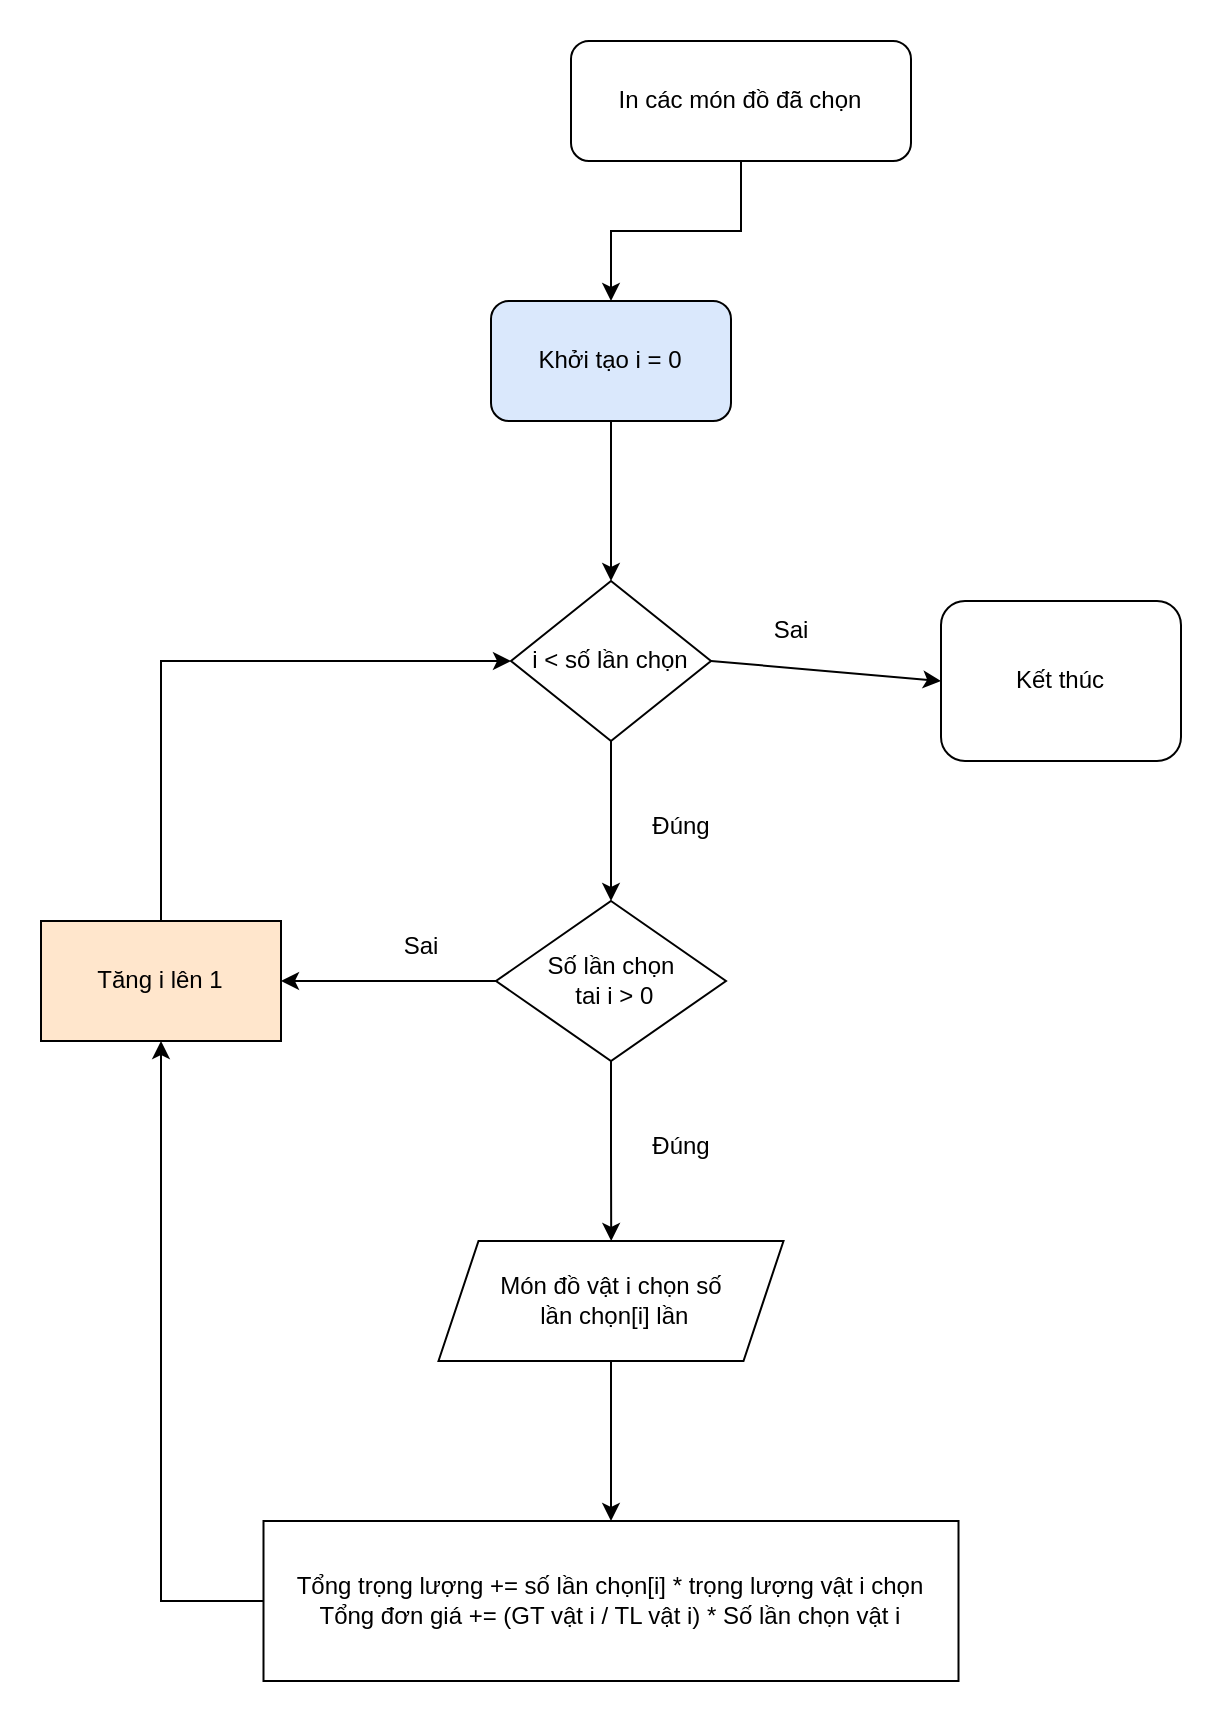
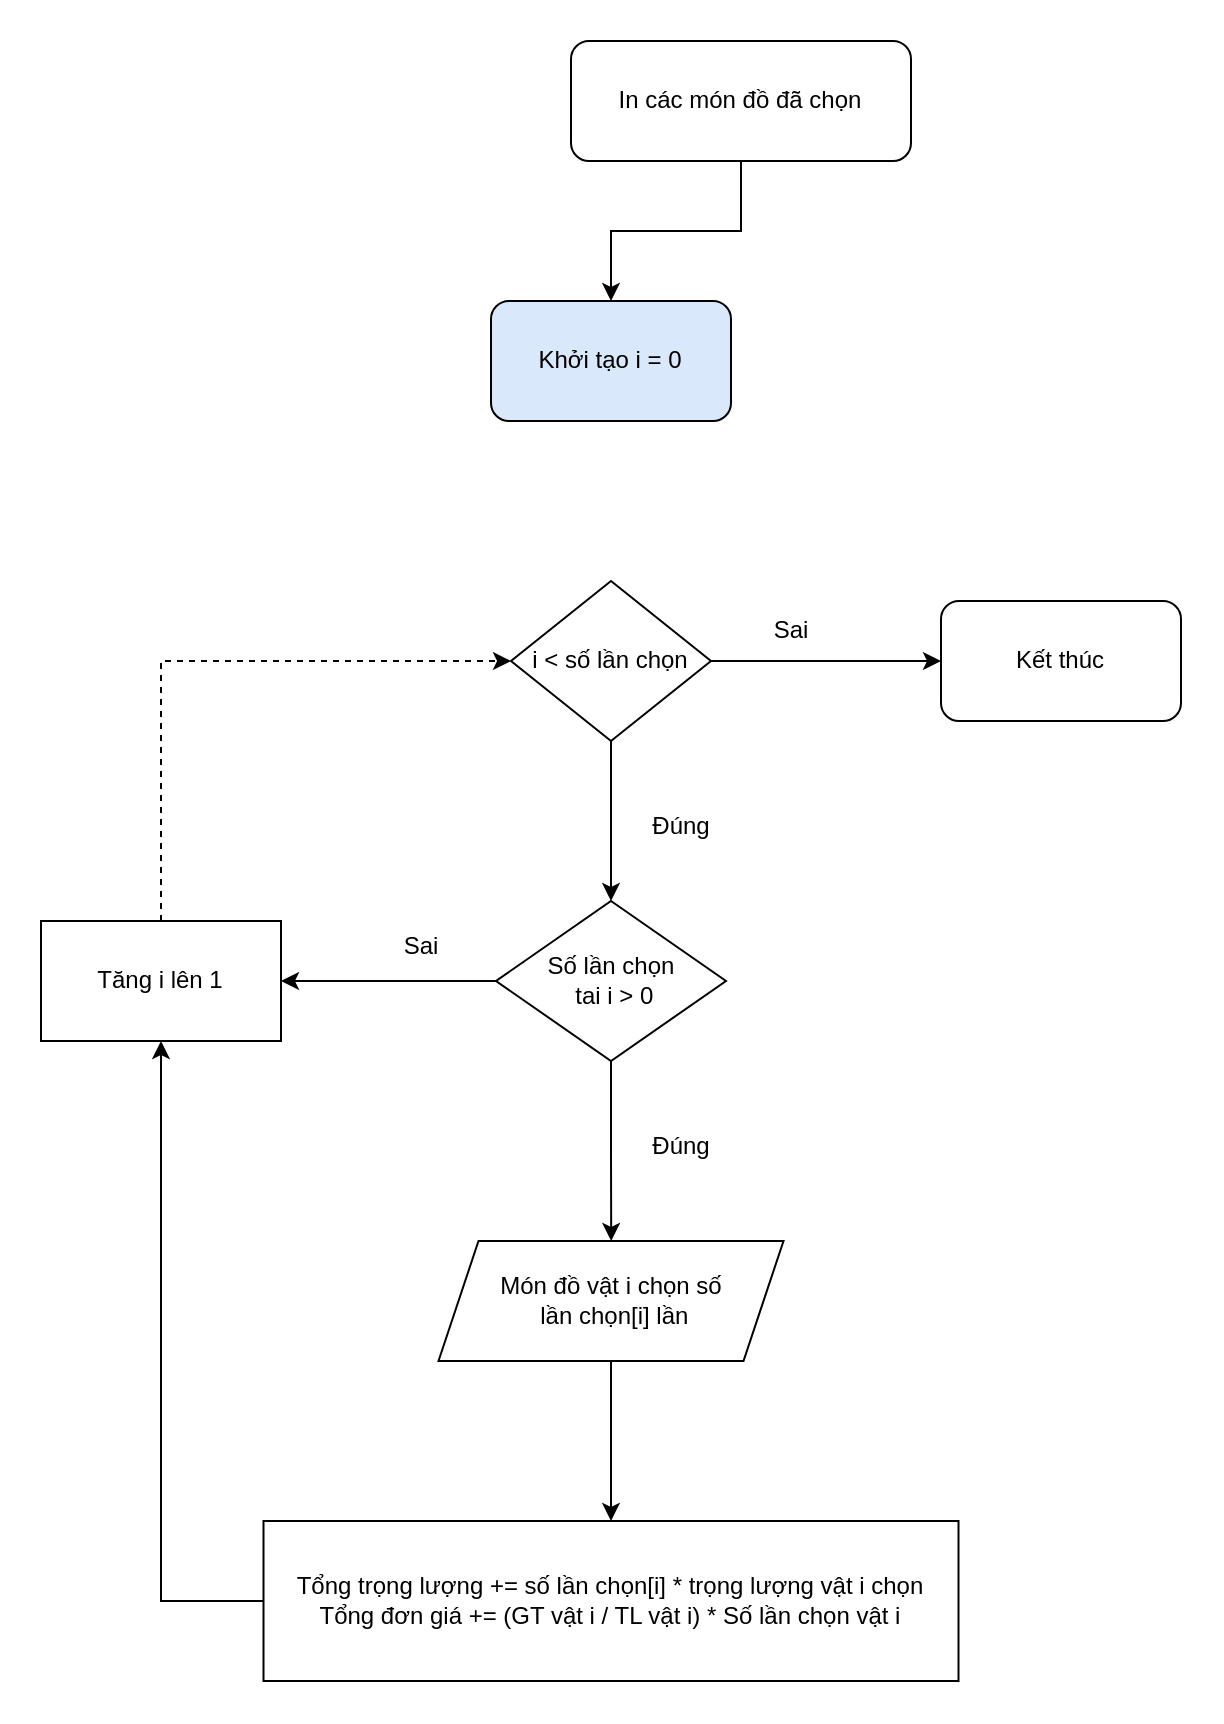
(611, 494) -> none
(202, 661) -> (202, 661)
(1061, 681) -> (1061, 661)
(161, 981) -> (161, 981)
